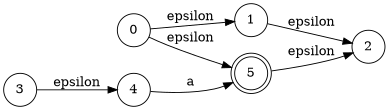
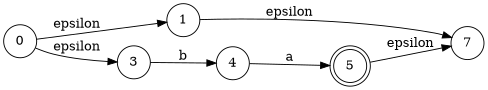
(368, 47) -> (468, 43)
(185, 52) -> (71, 58)
(77, 83) -> (183, 56)
